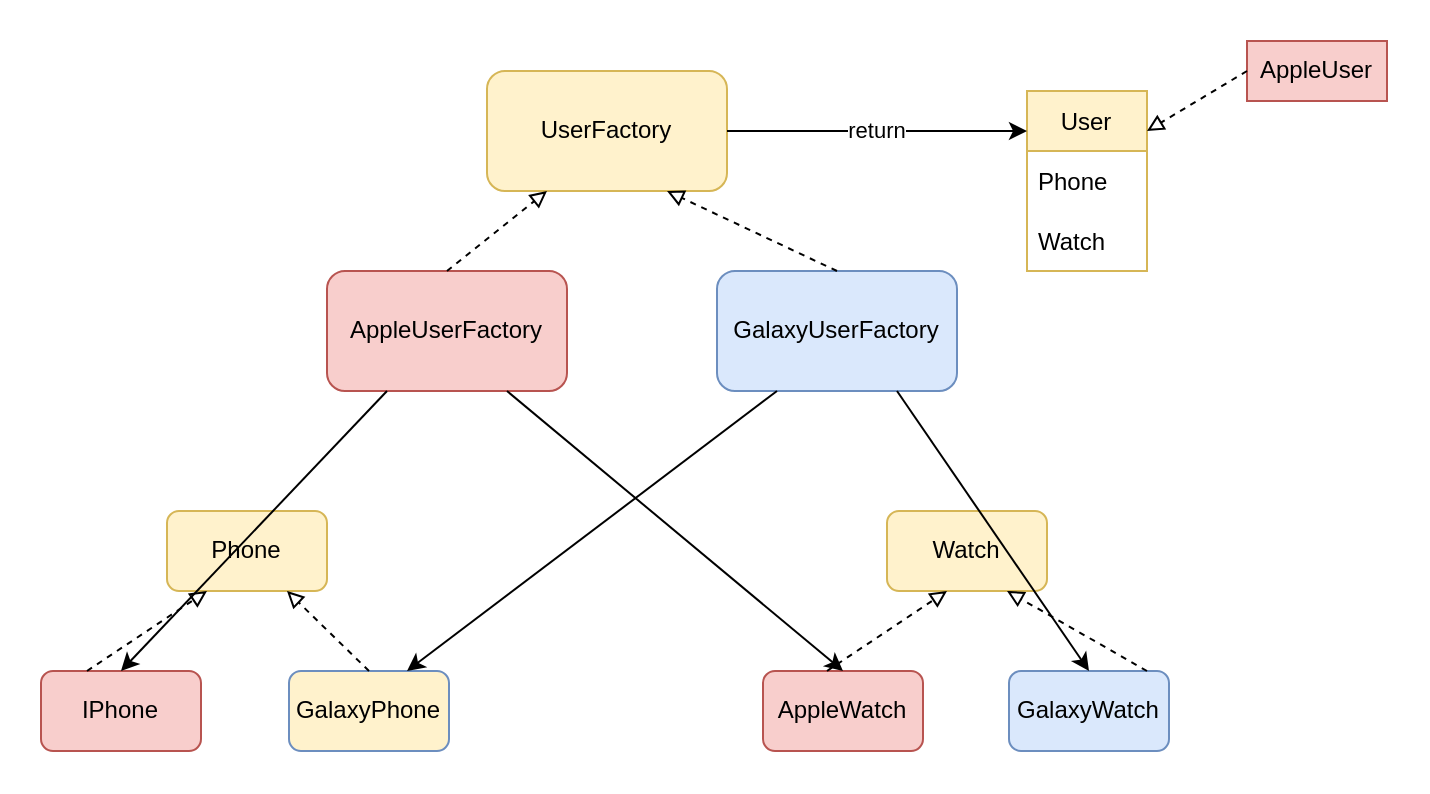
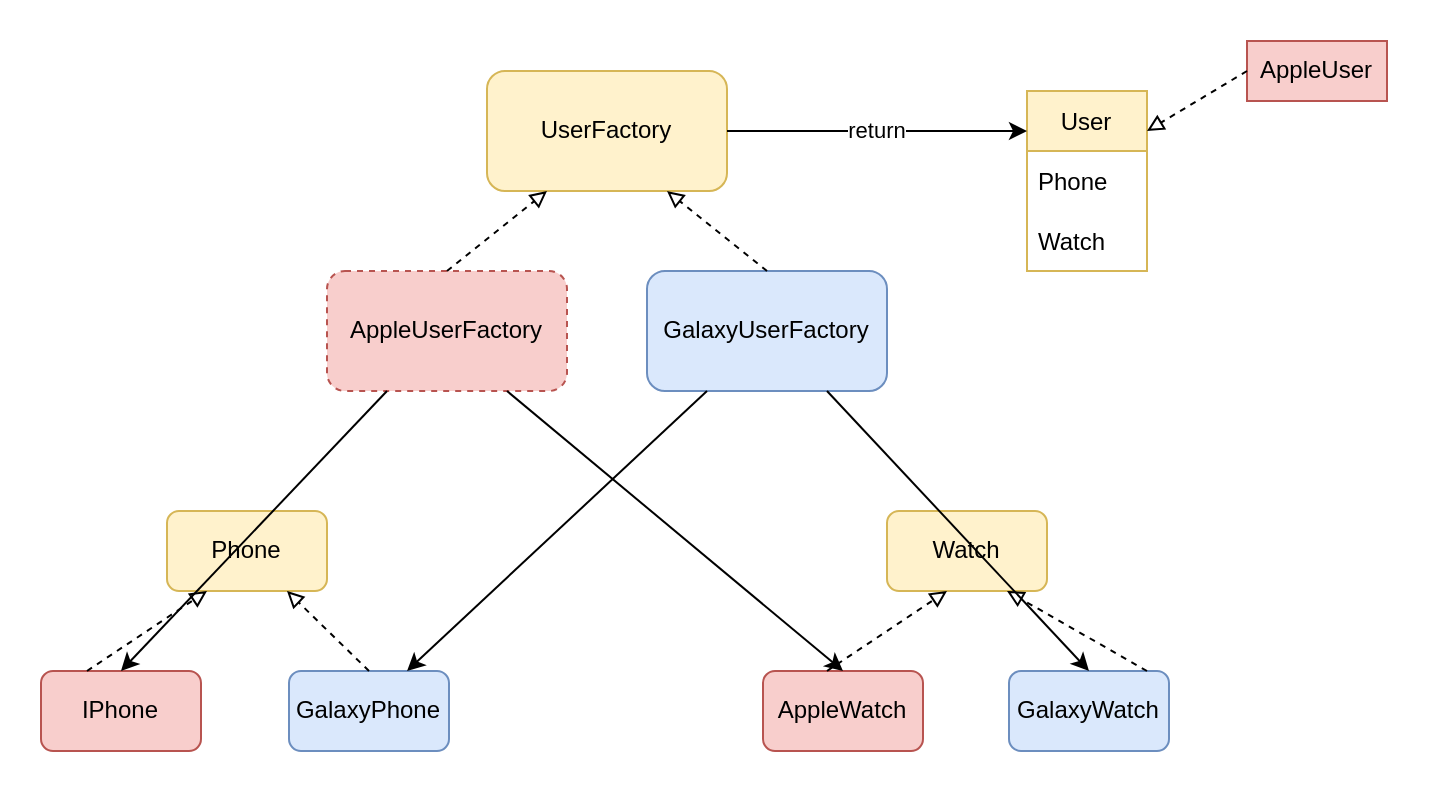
(447, 331) -> (447, 331)
(837, 331) -> (767, 331)
(369, 711) -> (369, 711)
